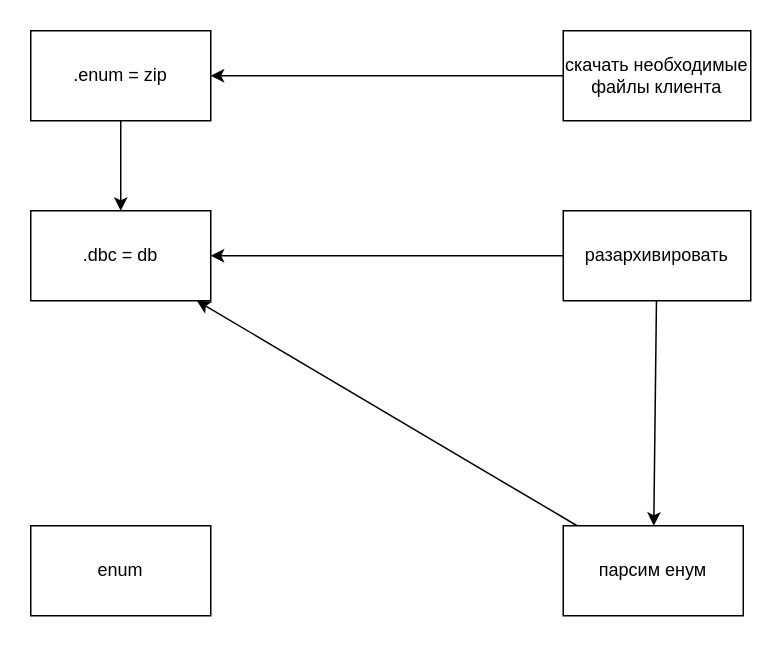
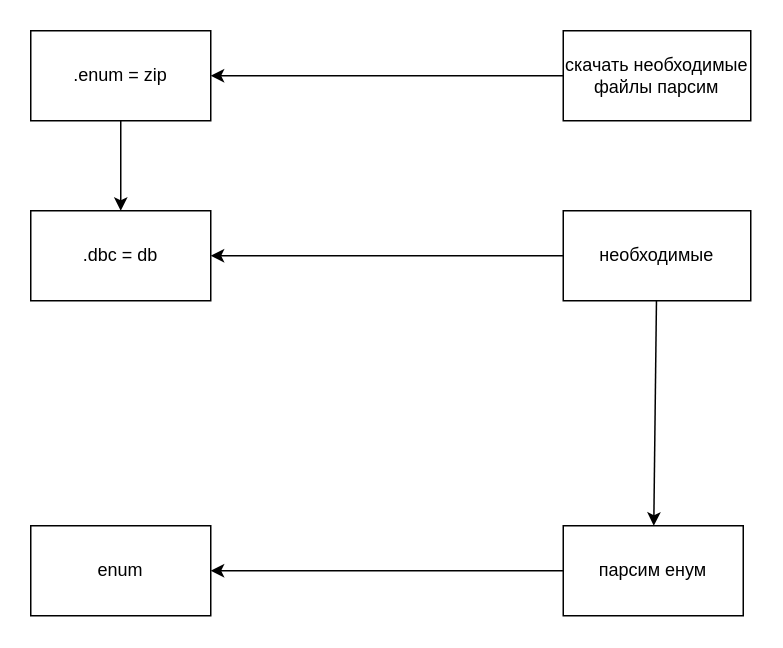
(657, 76) -> (657, 76)
(657, 256) -> (657, 256)
(391, 416) -> (392, 571)
